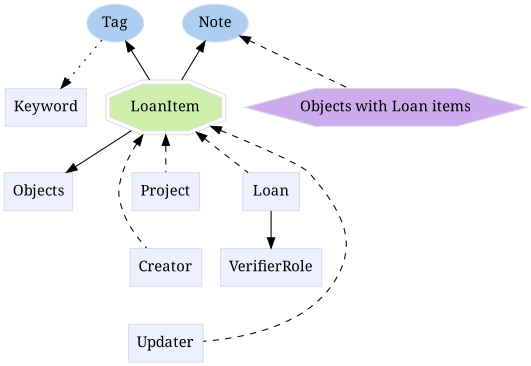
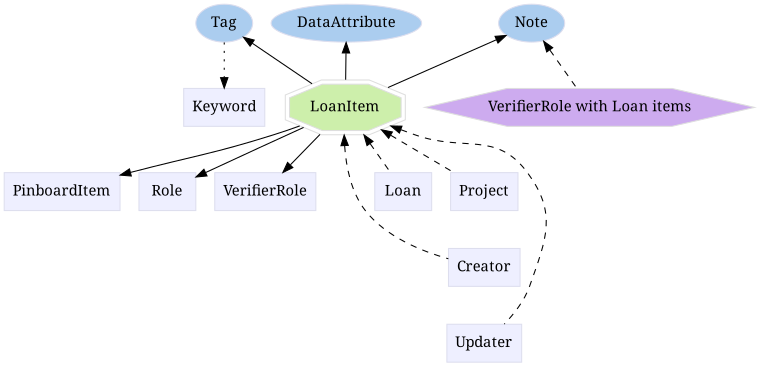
none -> (346, 23)
(386, 107) -> (590, 107)
(38, 192) -> (167, 192)
none -> (62, 192)
(271, 224) -> (305, 150)
